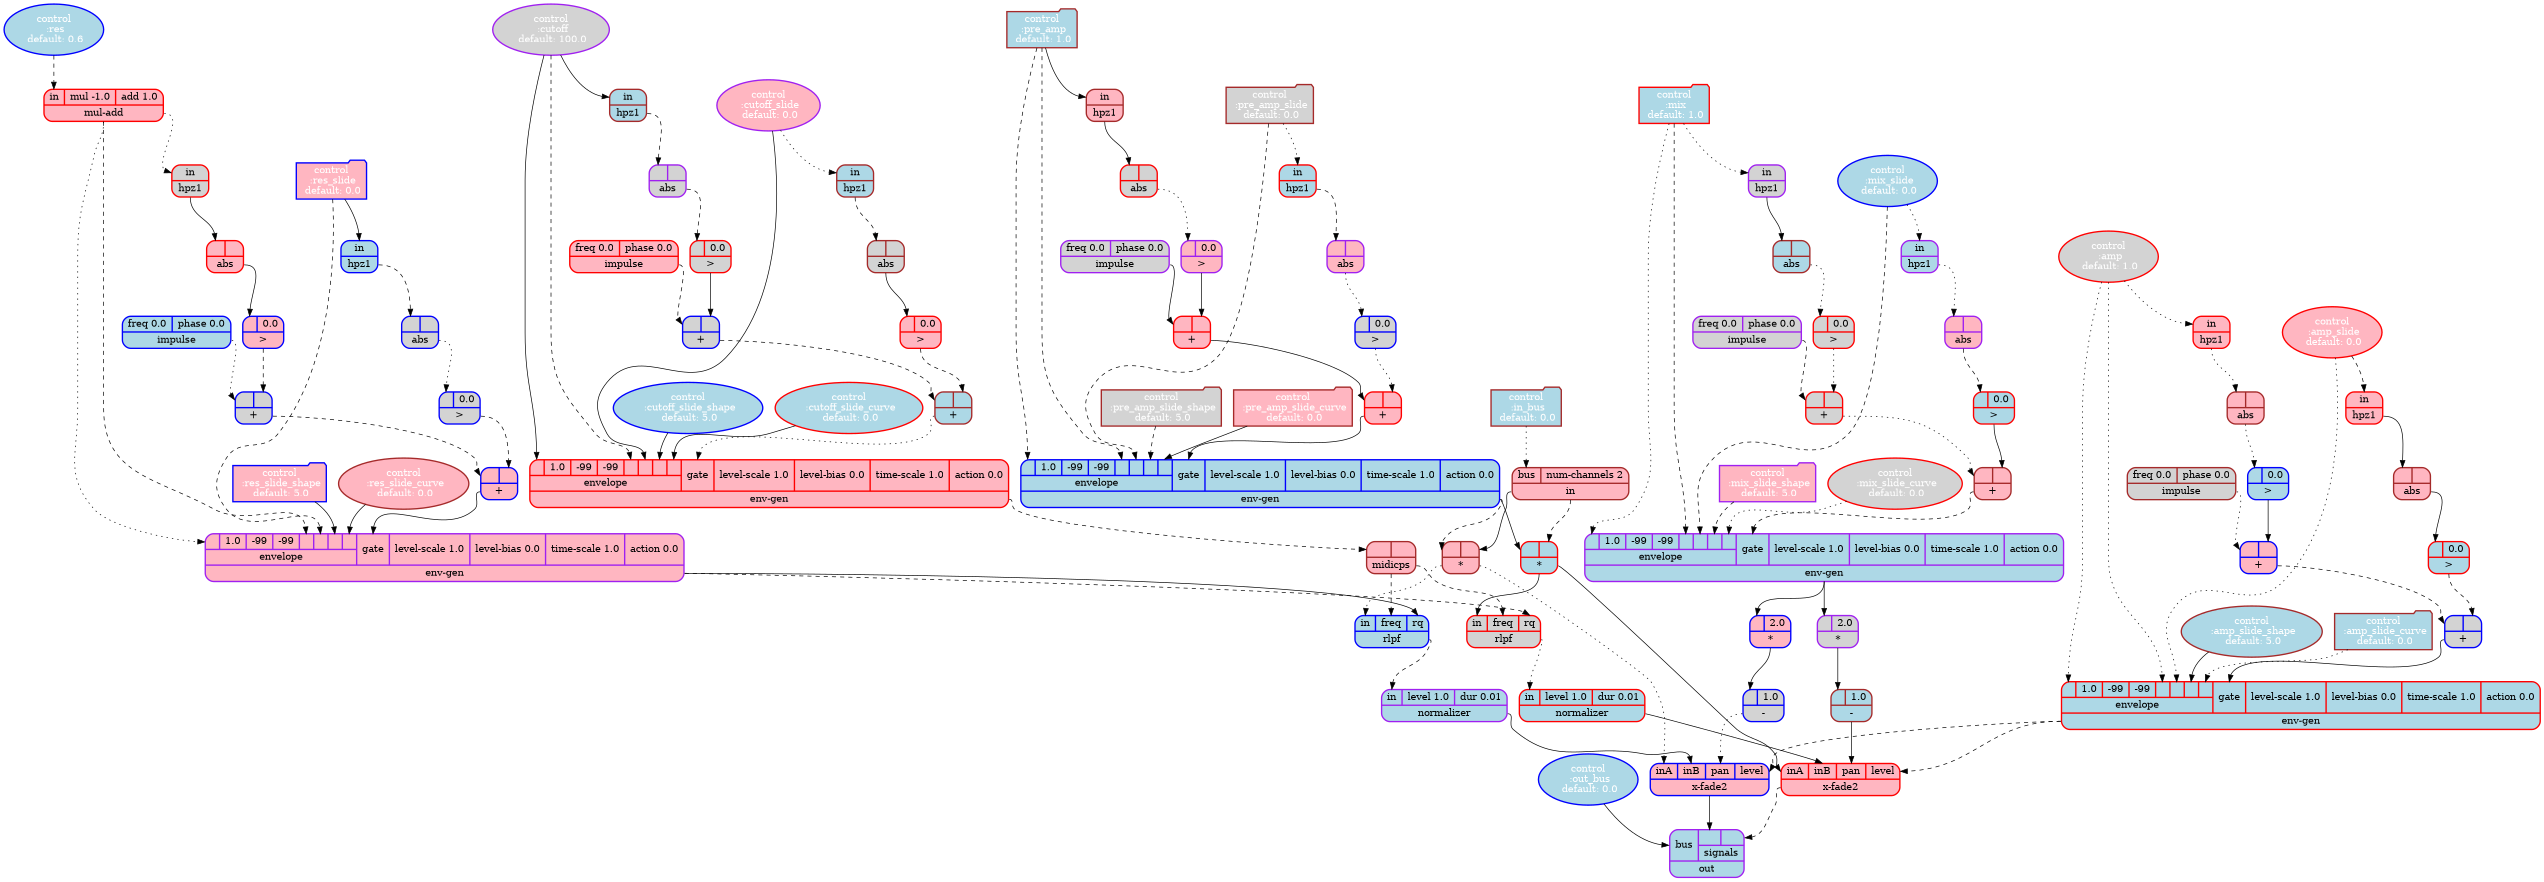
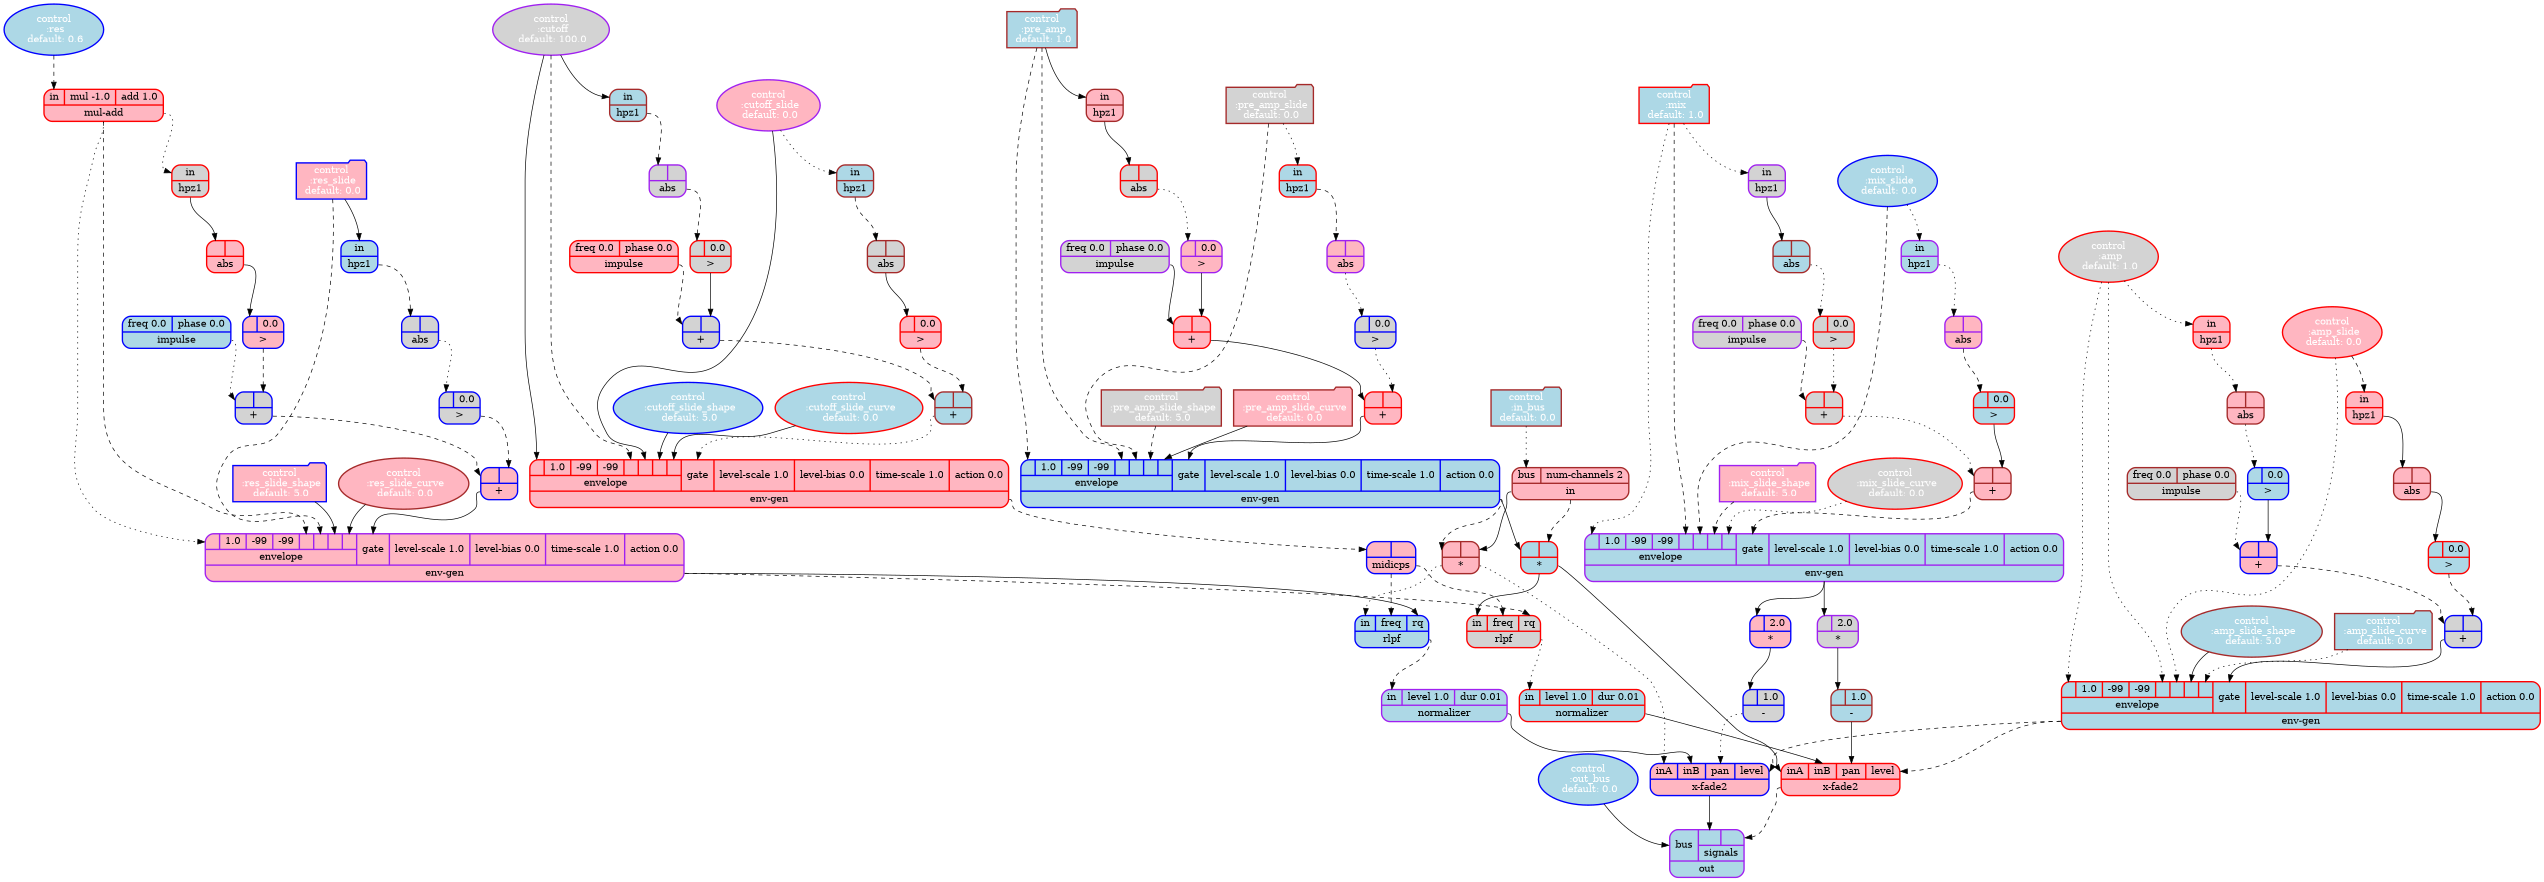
(1391, 558) -> (1391, 558)
